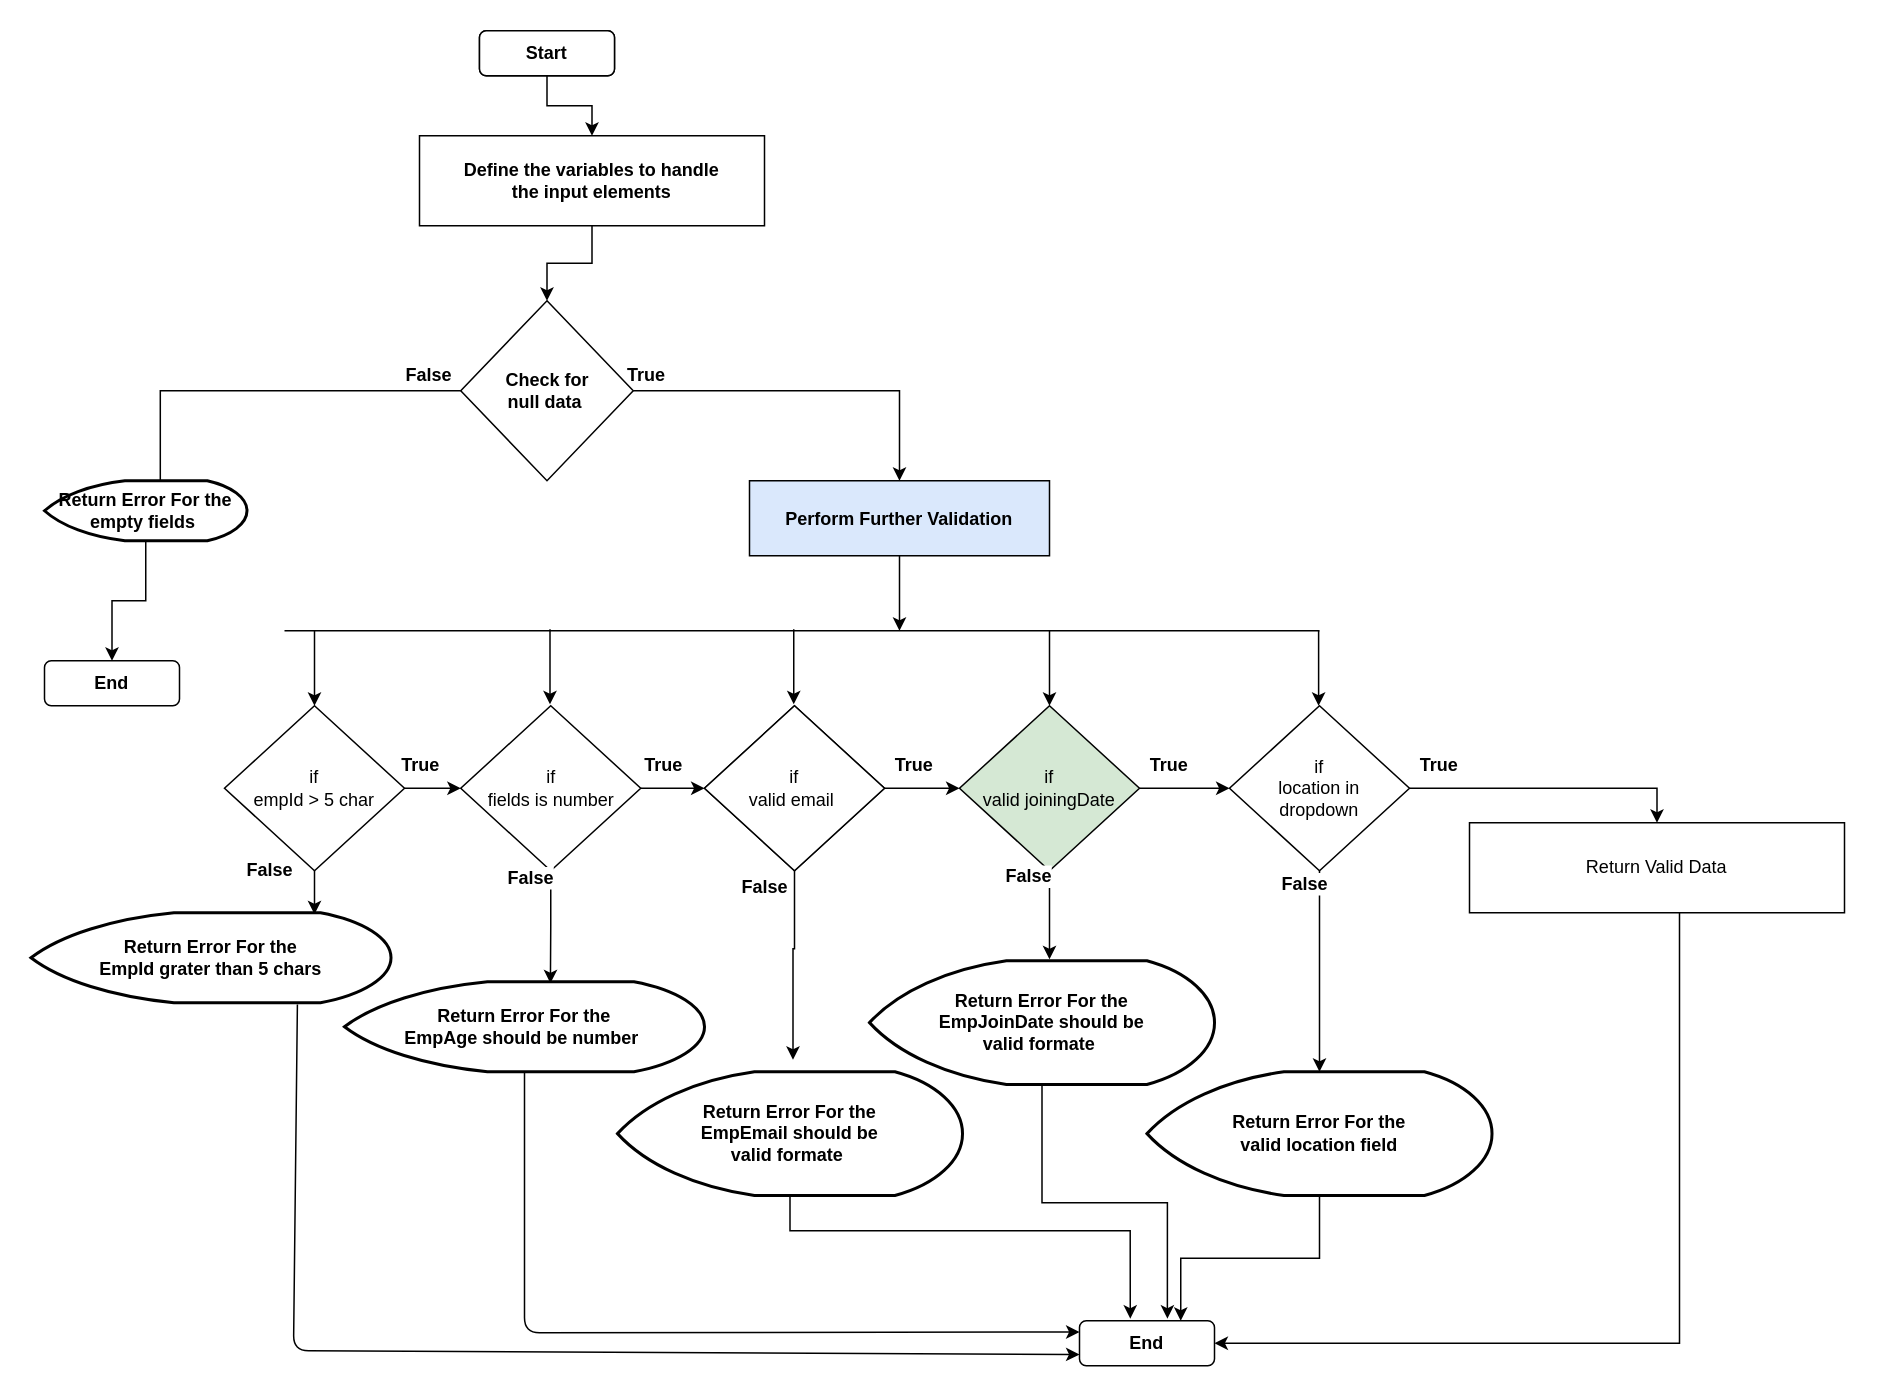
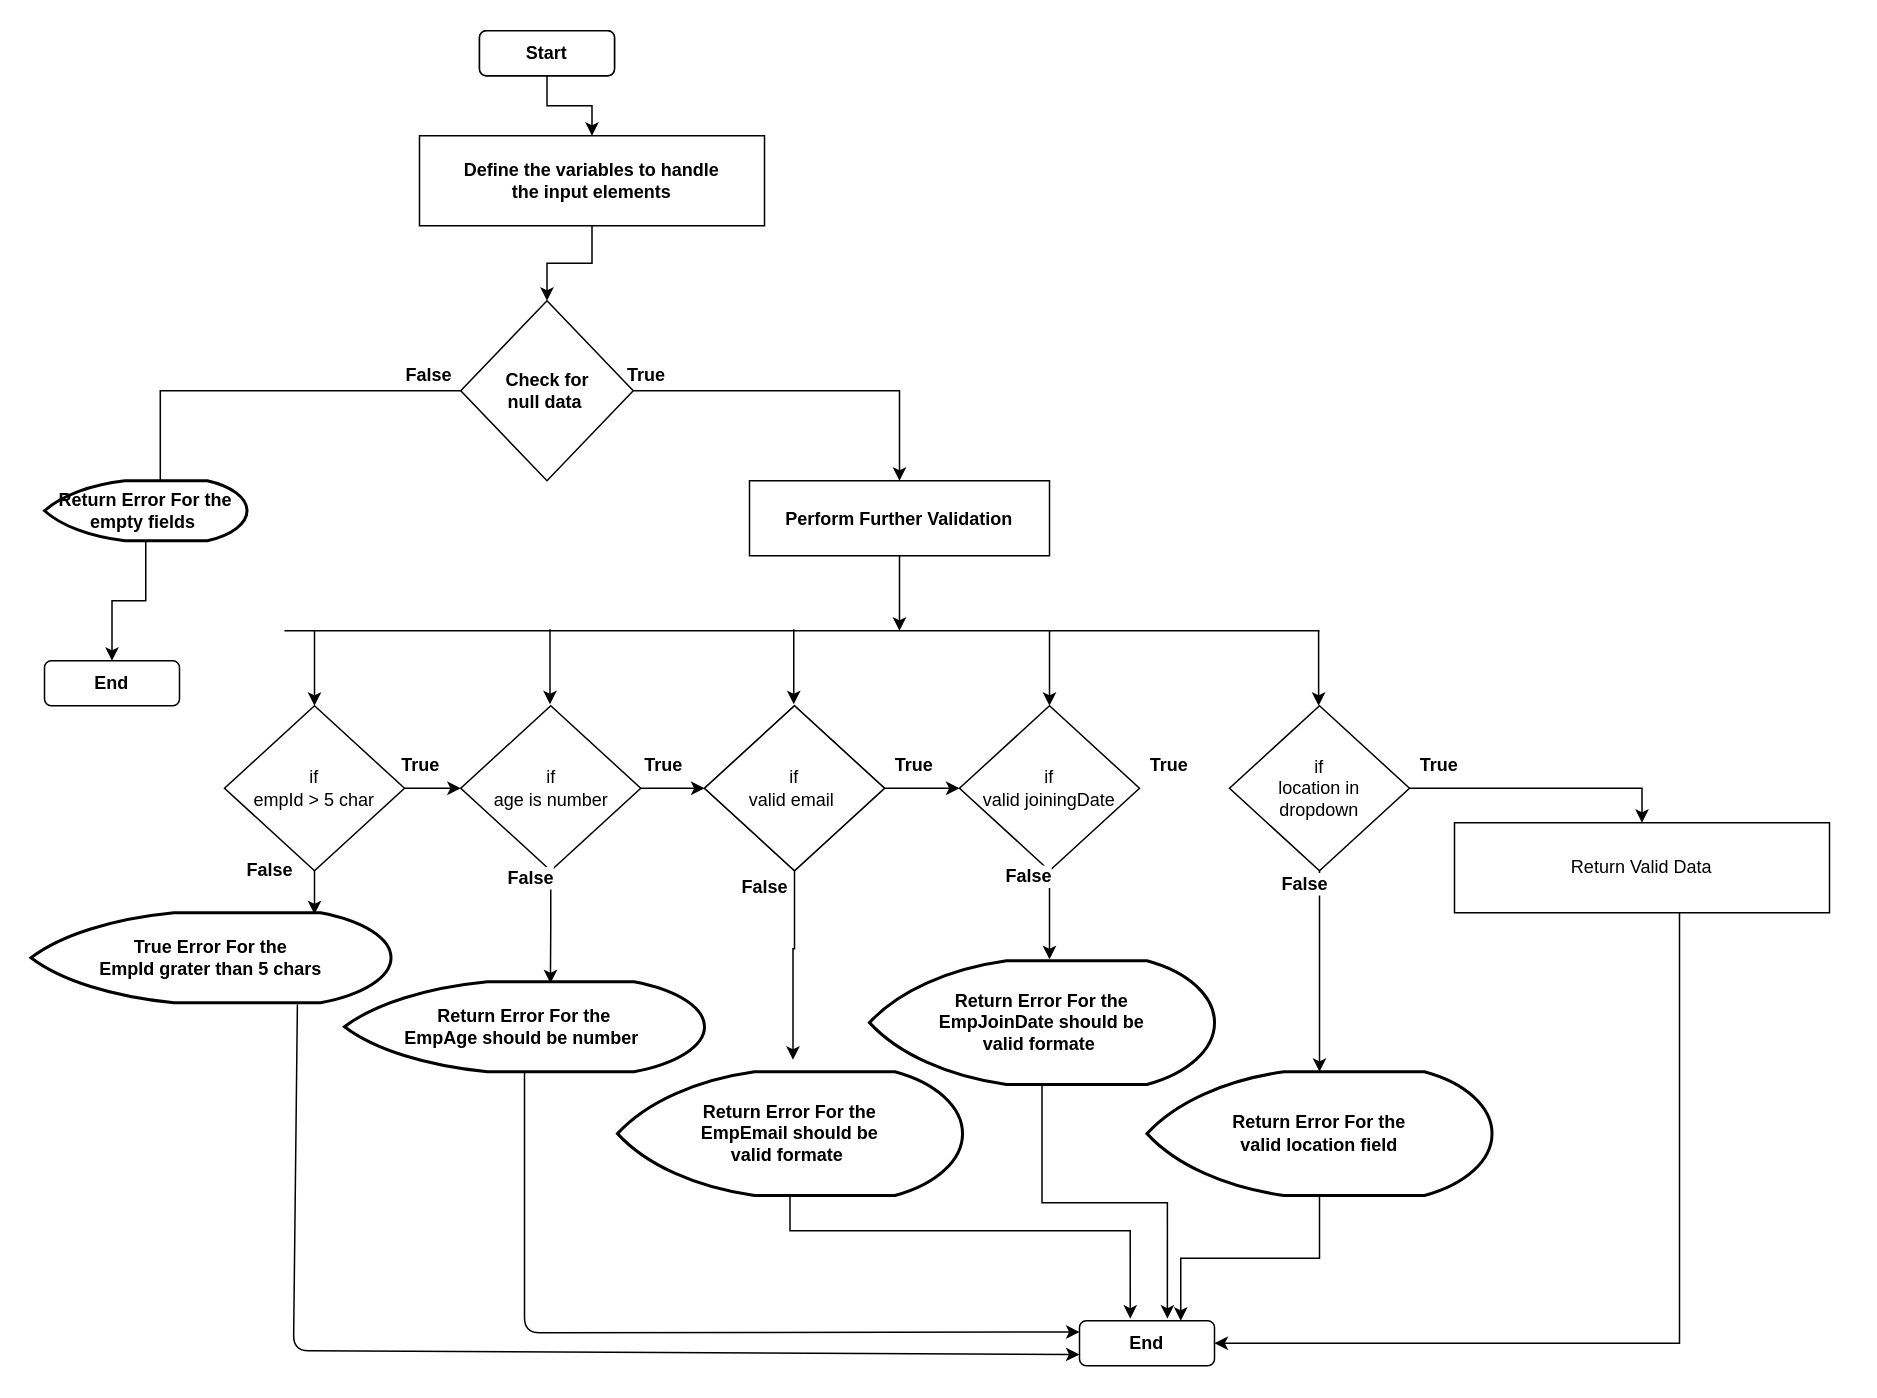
(899, 518) -> (899, 518)
(551, 788) -> (551, 788)
(1049, 788) -> (1049, 788)
(1179, 788) -> none
(1657, 868) -> (1642, 868)
(211, 958) -> (211, 958)
